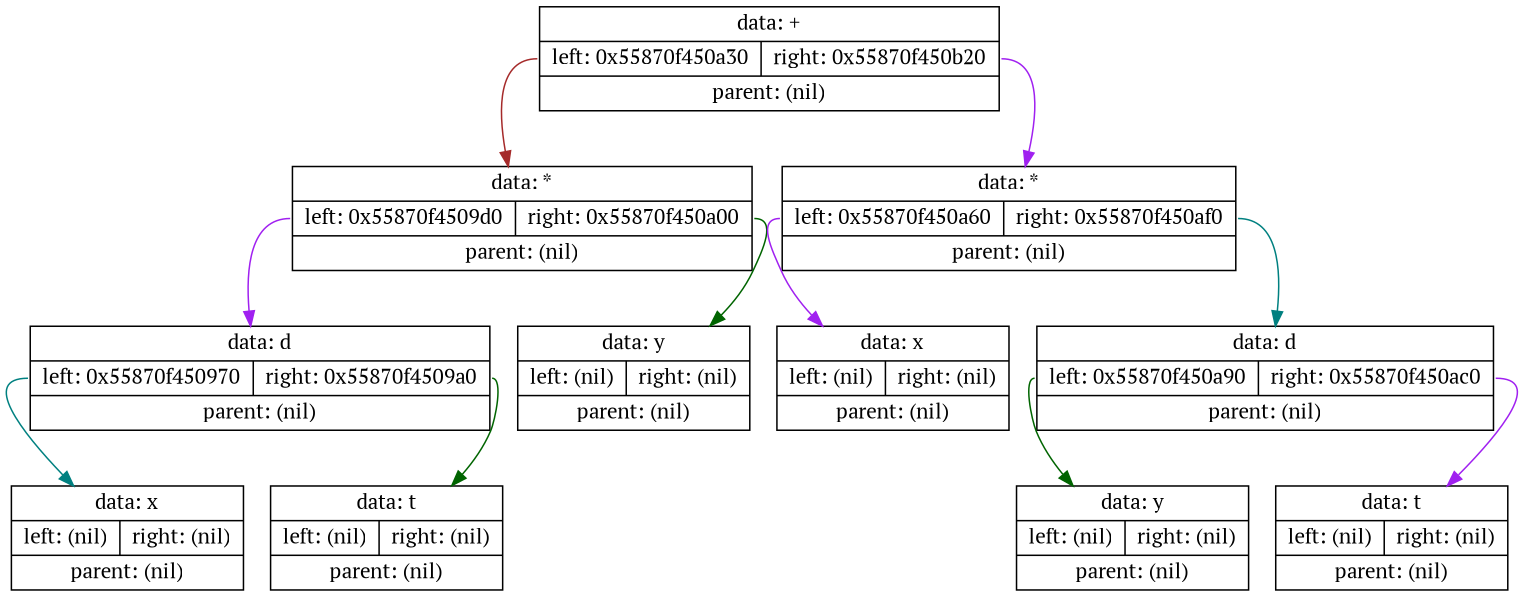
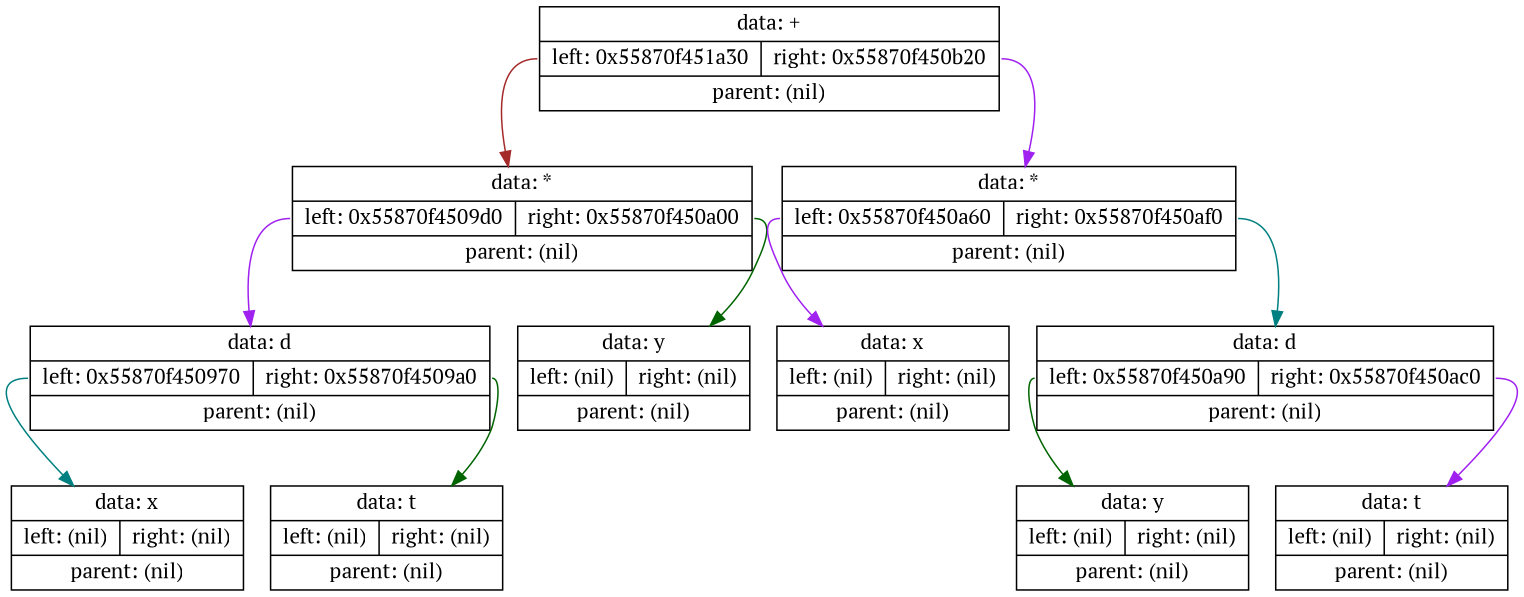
(650, 58) -> (650, 58)
